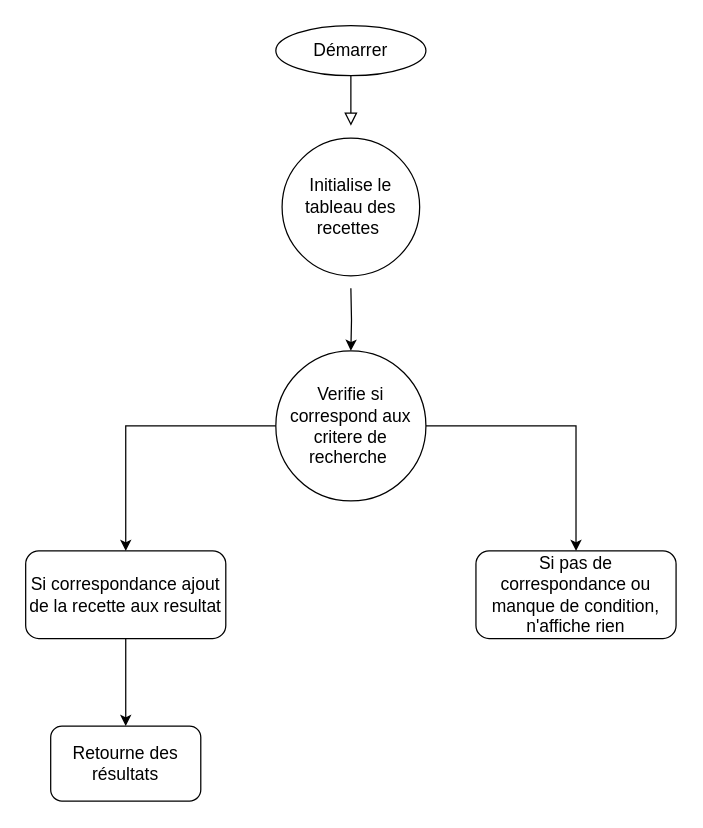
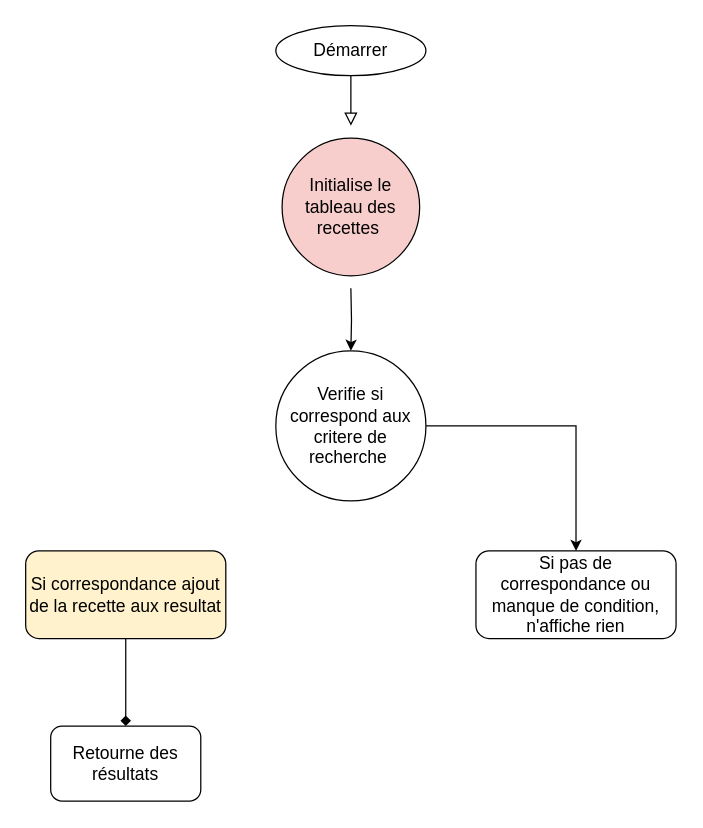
(351, 207) -> (351, 207)
(143, 426) -> none
(126, 594) -> (126, 594)
(126, 716) -> (126, 715)
